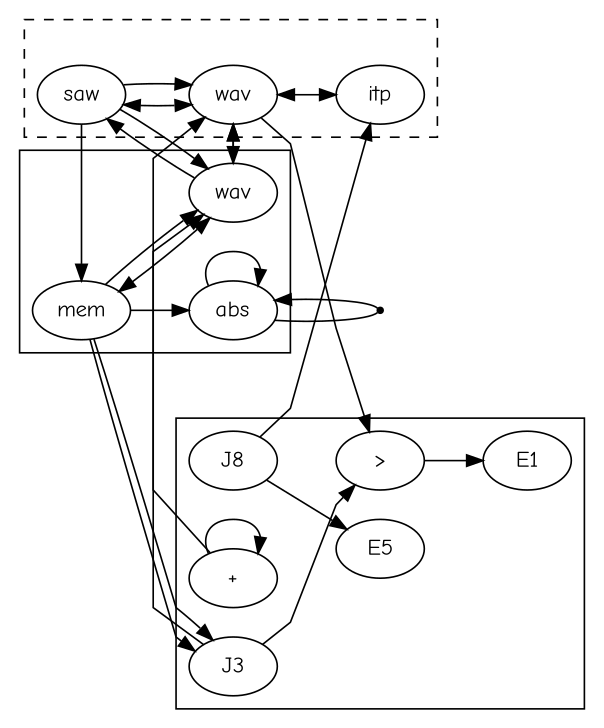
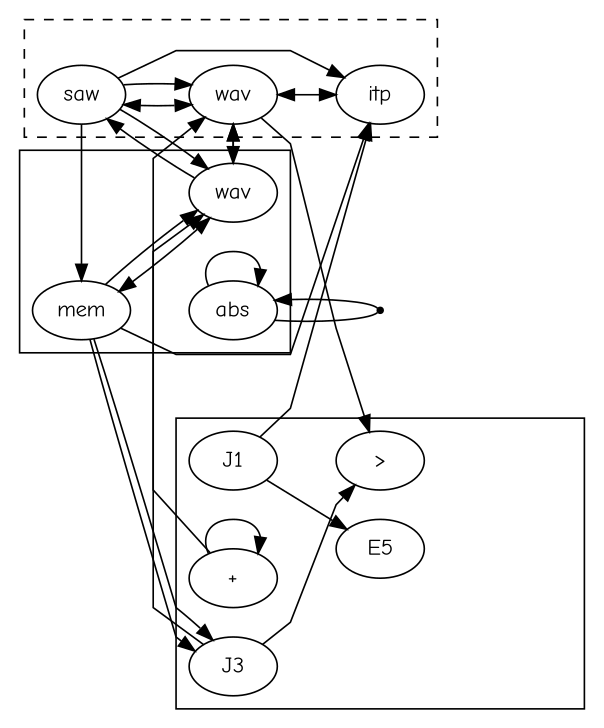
none -> (223, 51)
(143, 310) -> (305, 311)
(233, 461) -> (233, 461)
(527, 461) -> none
